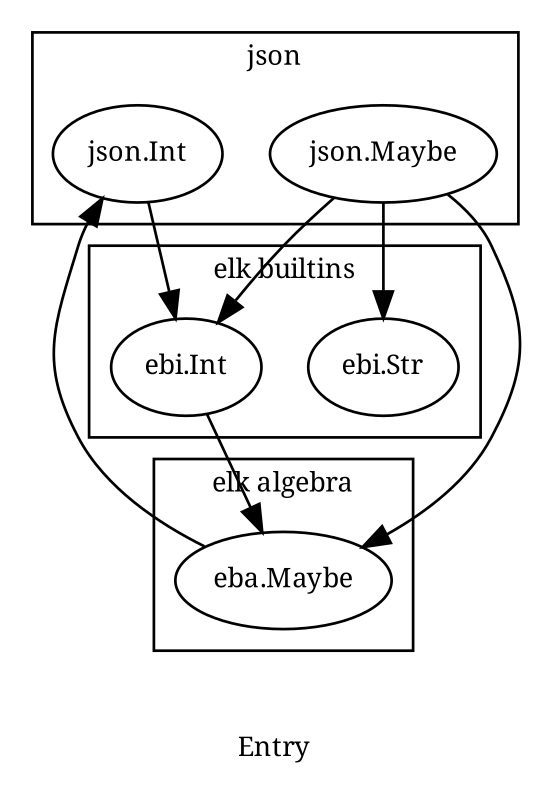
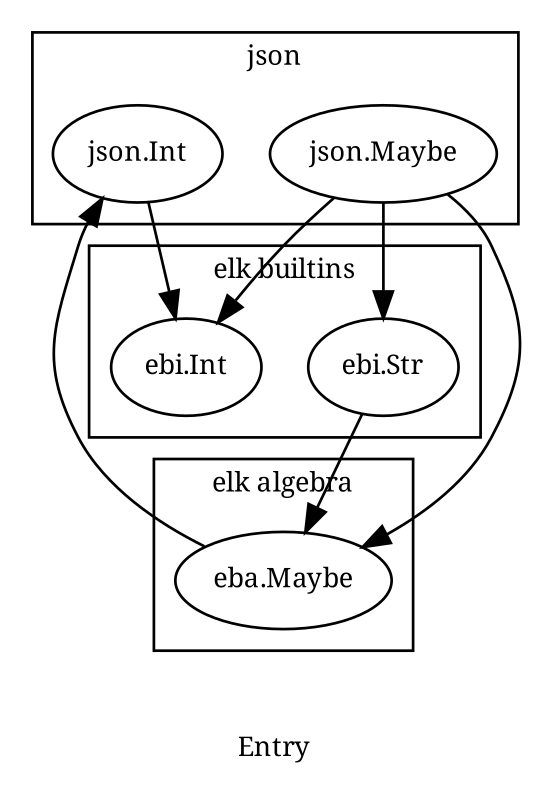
(236, 477) -> (332, 477)
